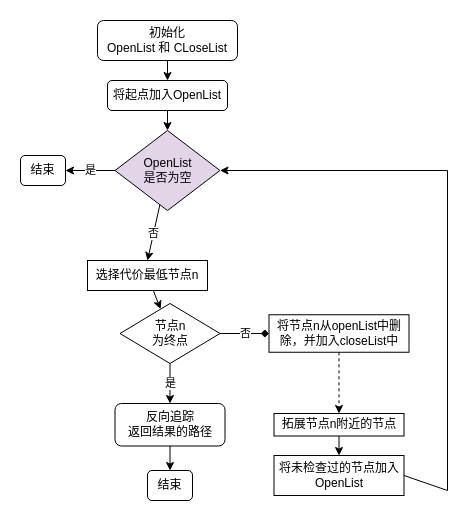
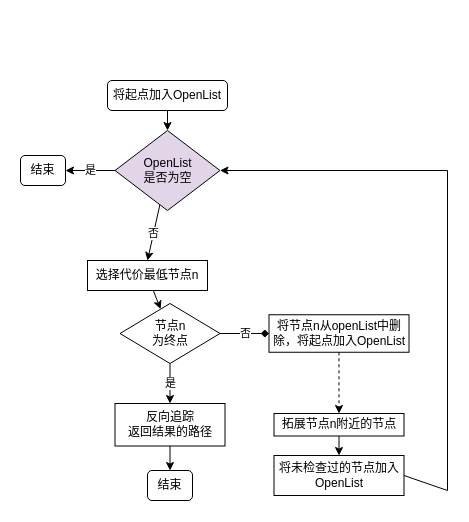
(168, 41) -> none
(168, 67) -> none
(340, 334) -> (340, 334)
(170, 425) -> (170, 425)
